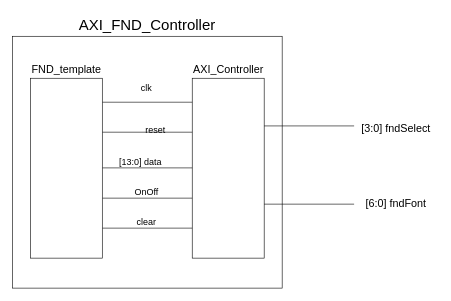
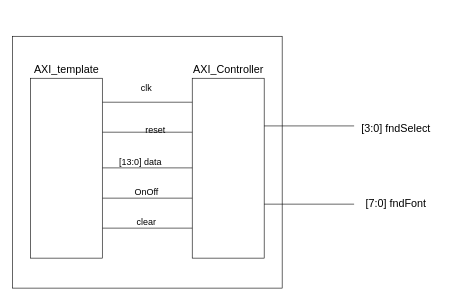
(147, 24) -> none
(67, 69) -> (67, 69)
(396, 202) -> (396, 202)
